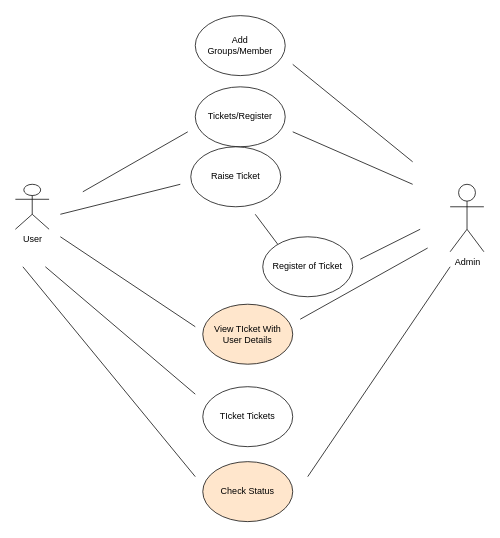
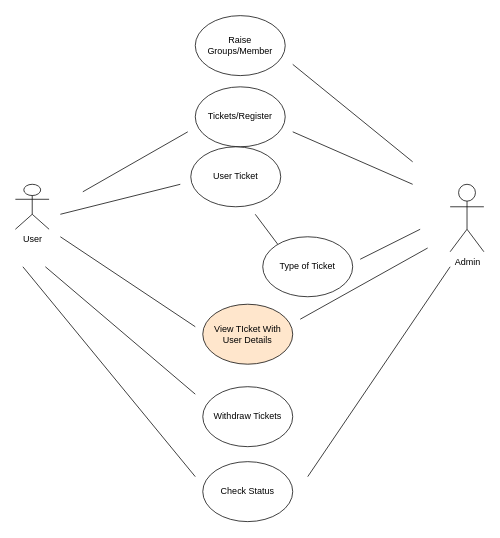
(240, 45) -> (240, 45)
(236, 177) -> (236, 177)
(308, 267) -> (308, 267)
(248, 417) -> (248, 417)
(248, 492) -> (248, 492)
